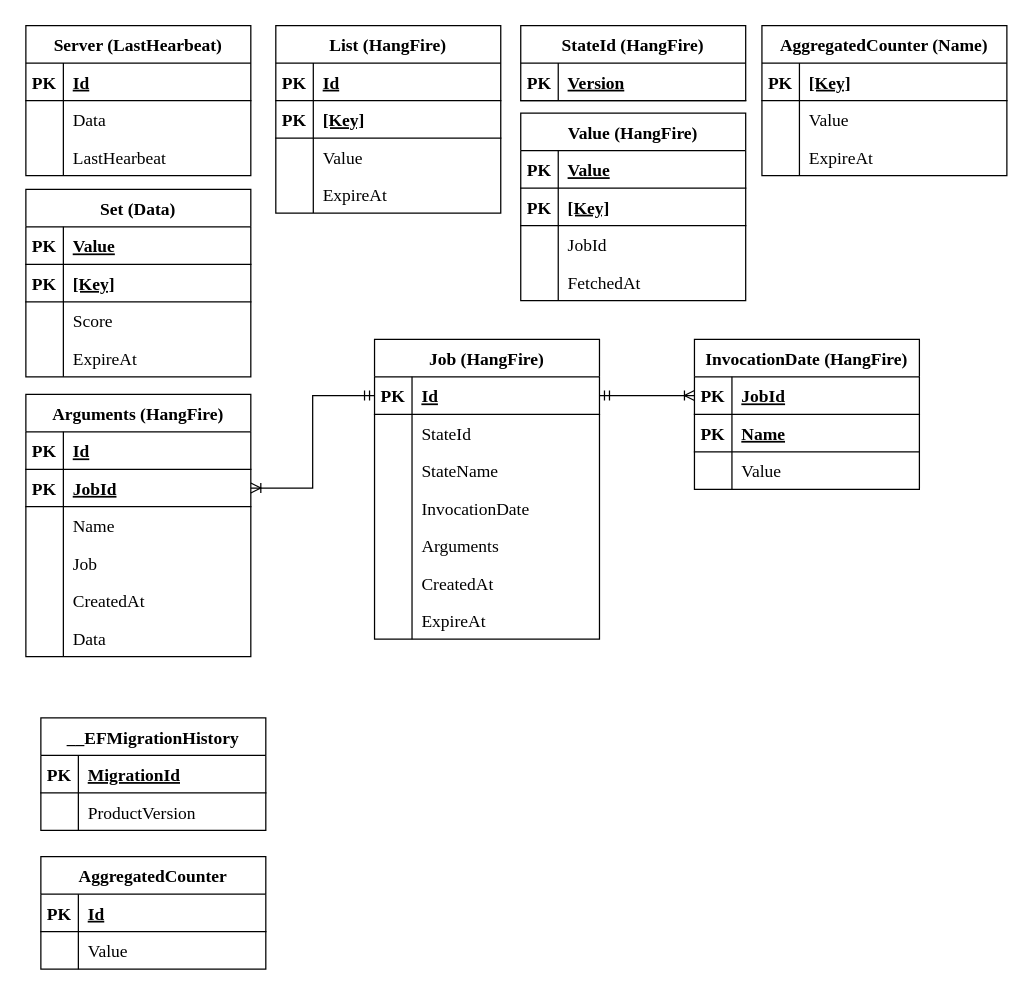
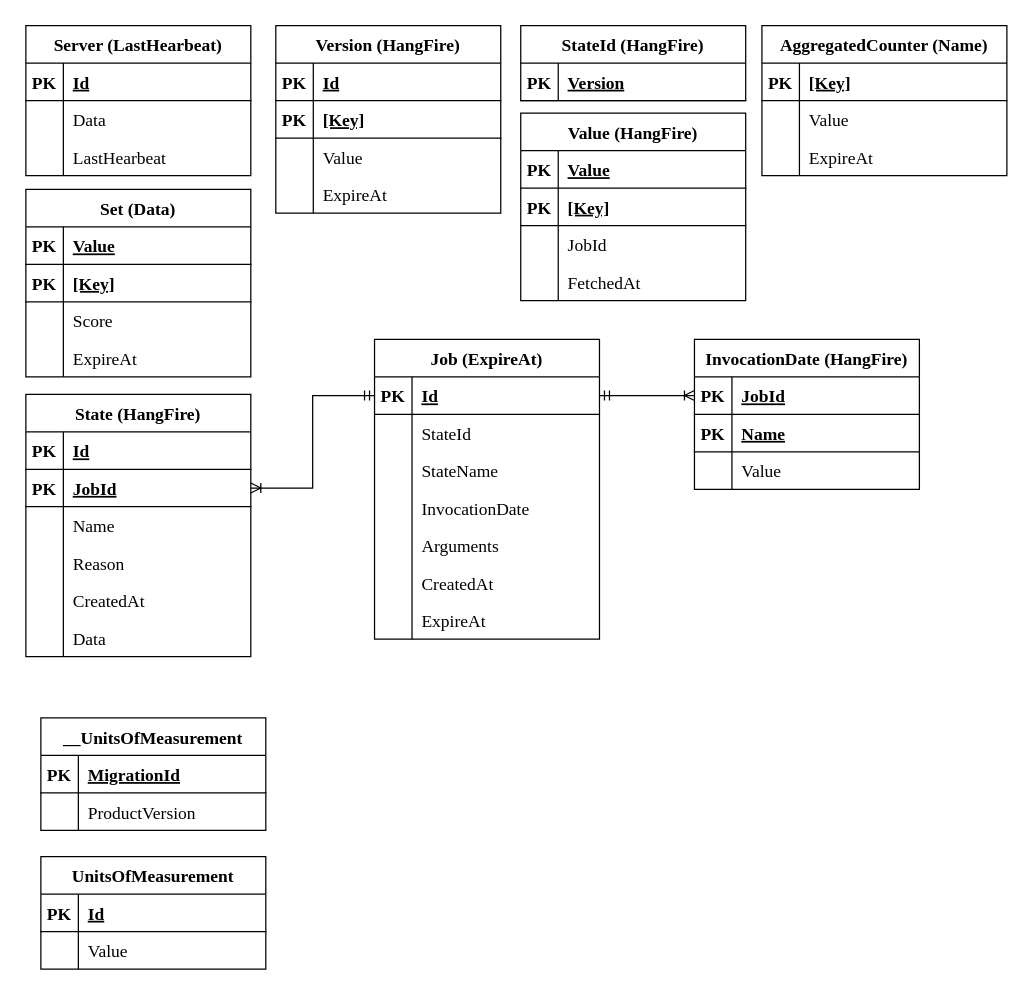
(388, 45) -> (388, 45)
(486, 359) -> (486, 359)
(138, 414) -> (138, 414)
(87, 564) -> (102, 564)
(153, 738) -> (153, 738)
(153, 877) -> (153, 877)
